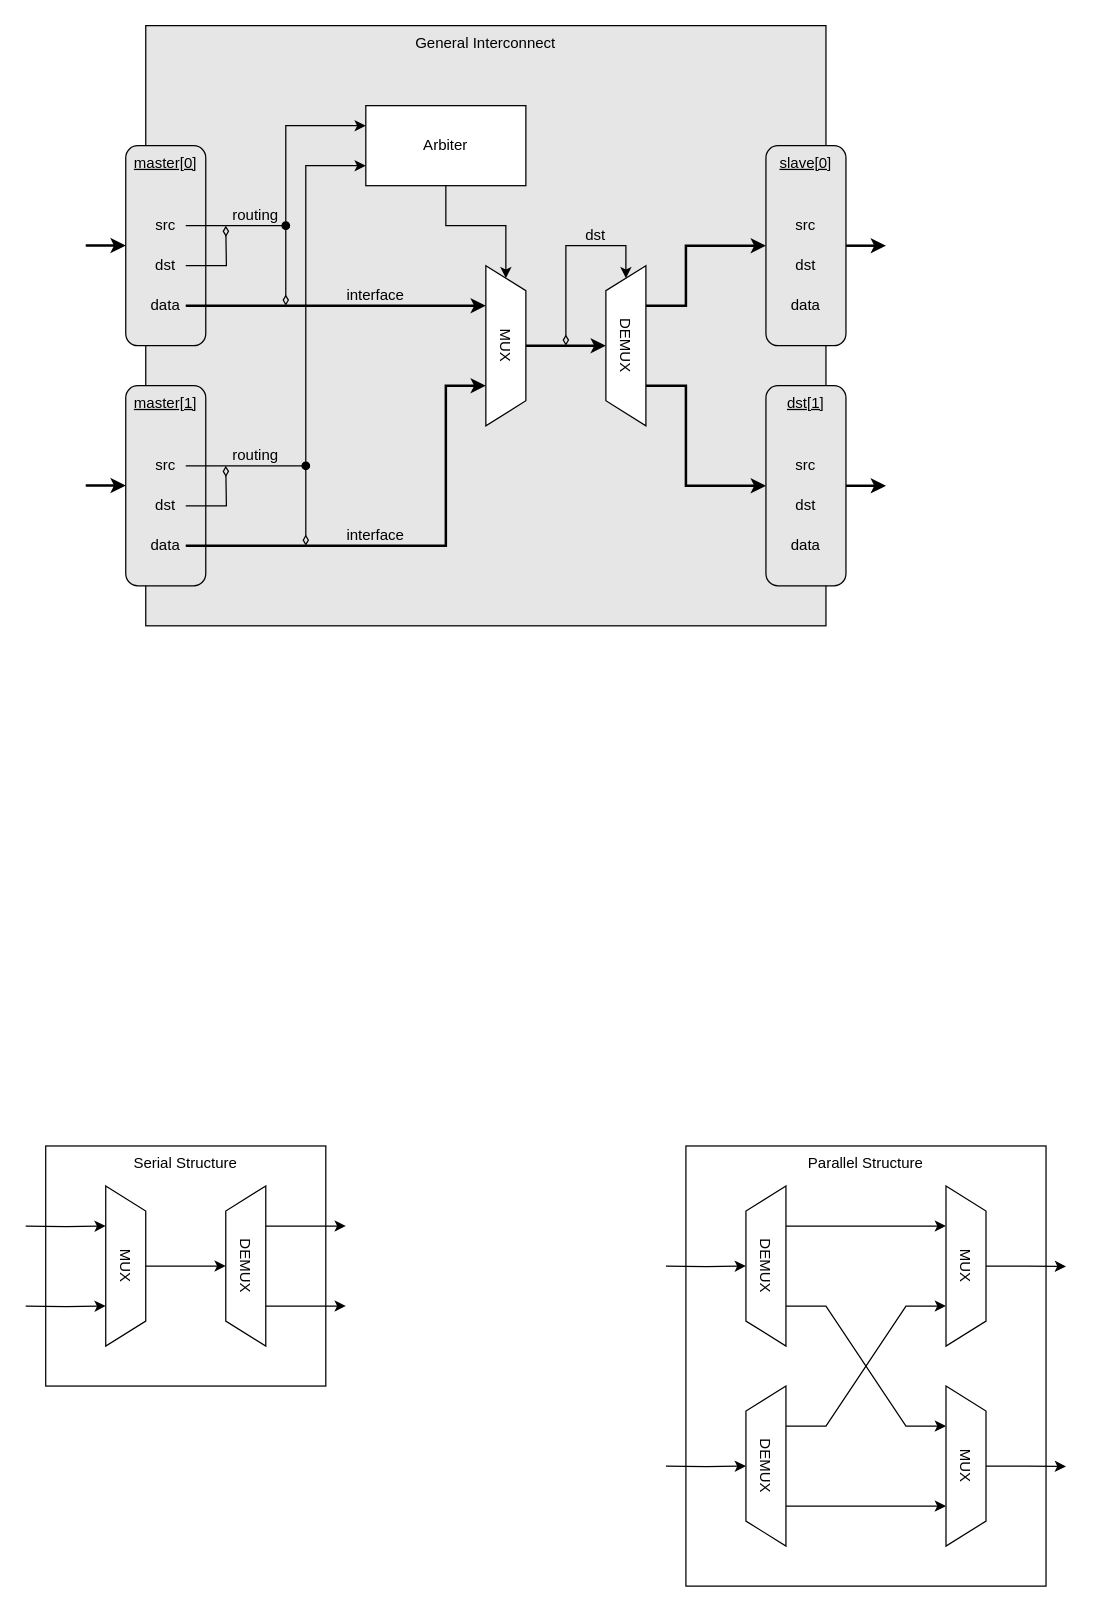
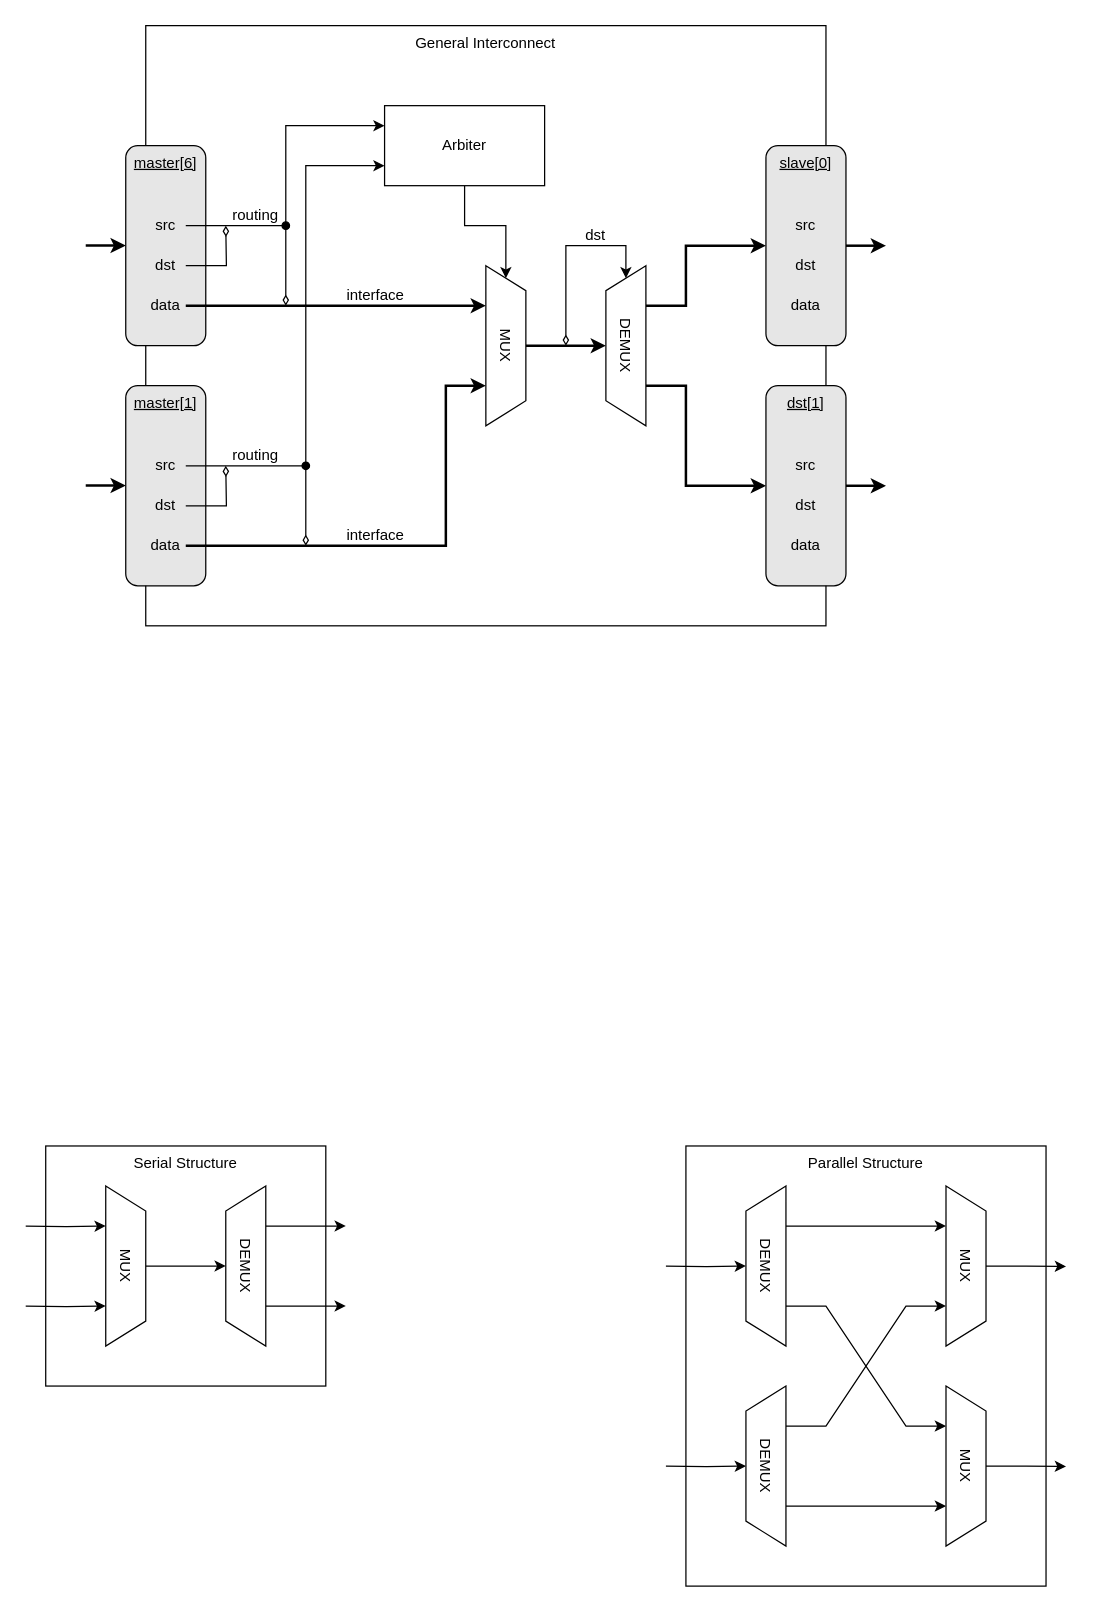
(486, 43) -> (486, 43)
(446, 146) -> (464, 146)
(166, 163) -> (166, 163)
